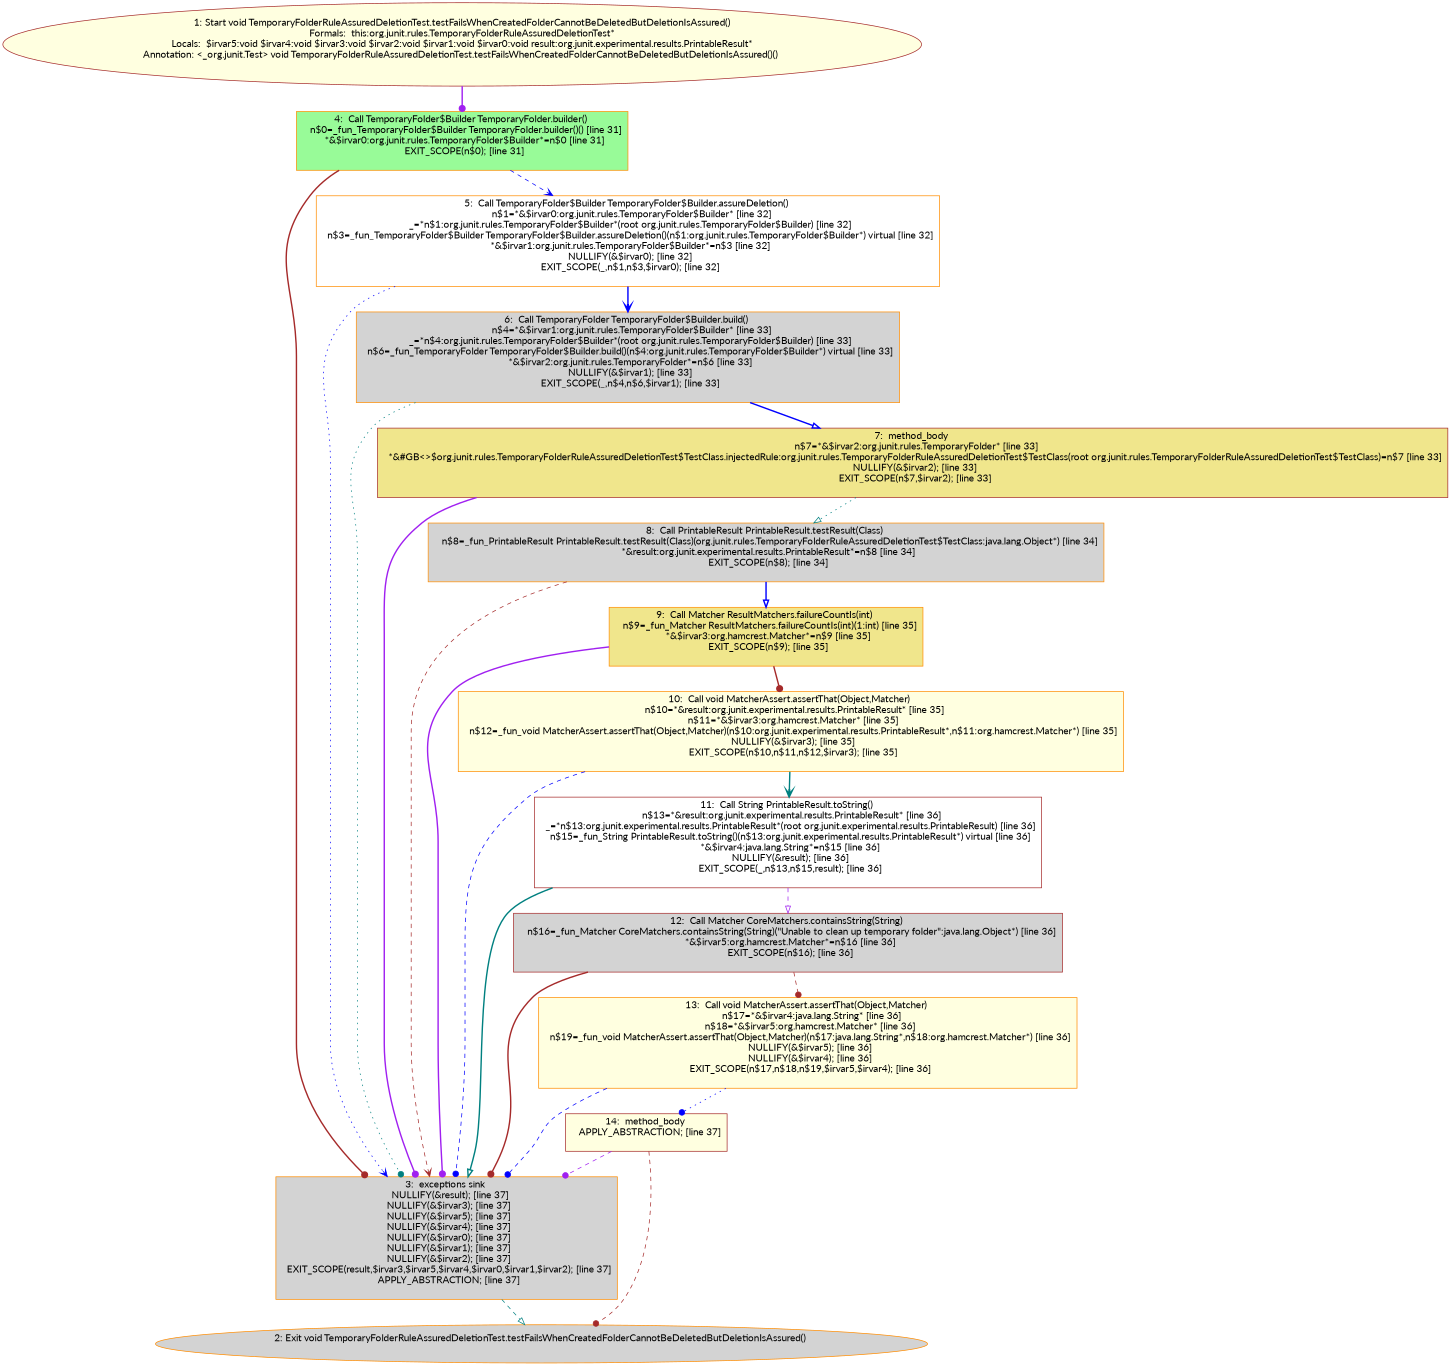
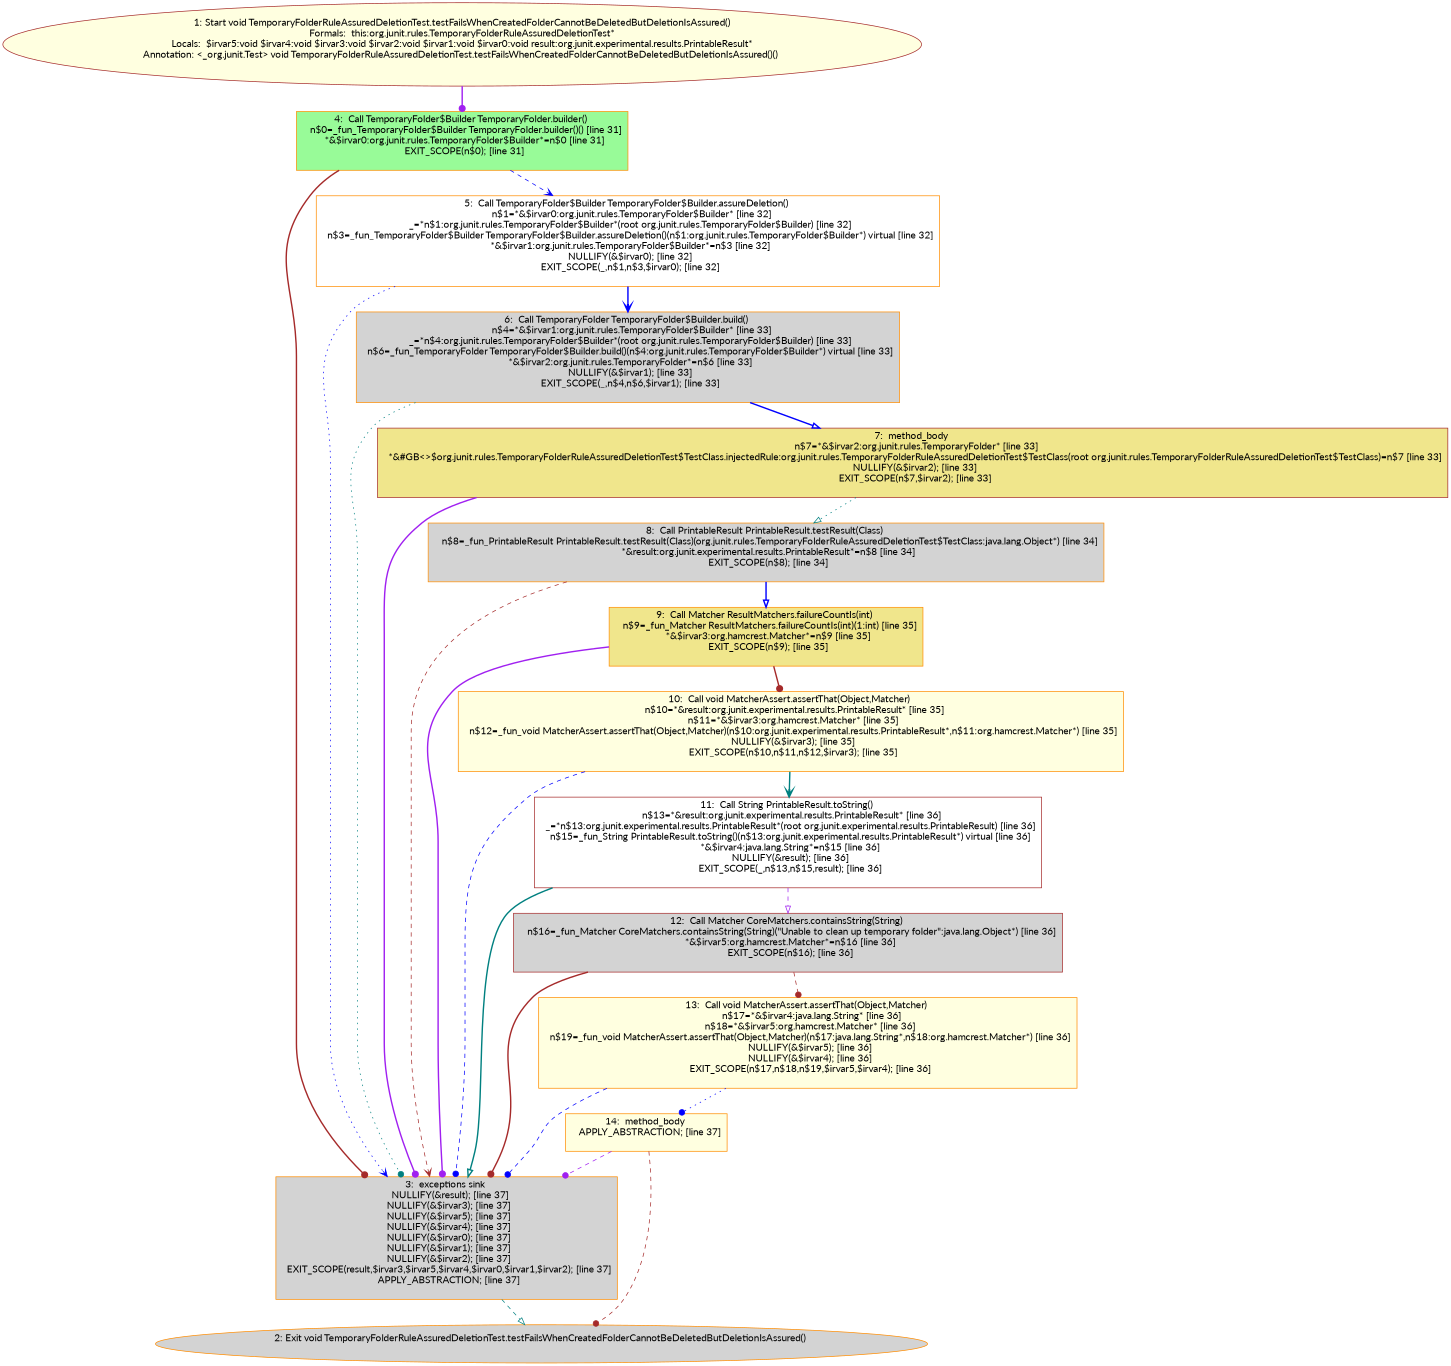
(646, 1133) -> (646, 1133)
